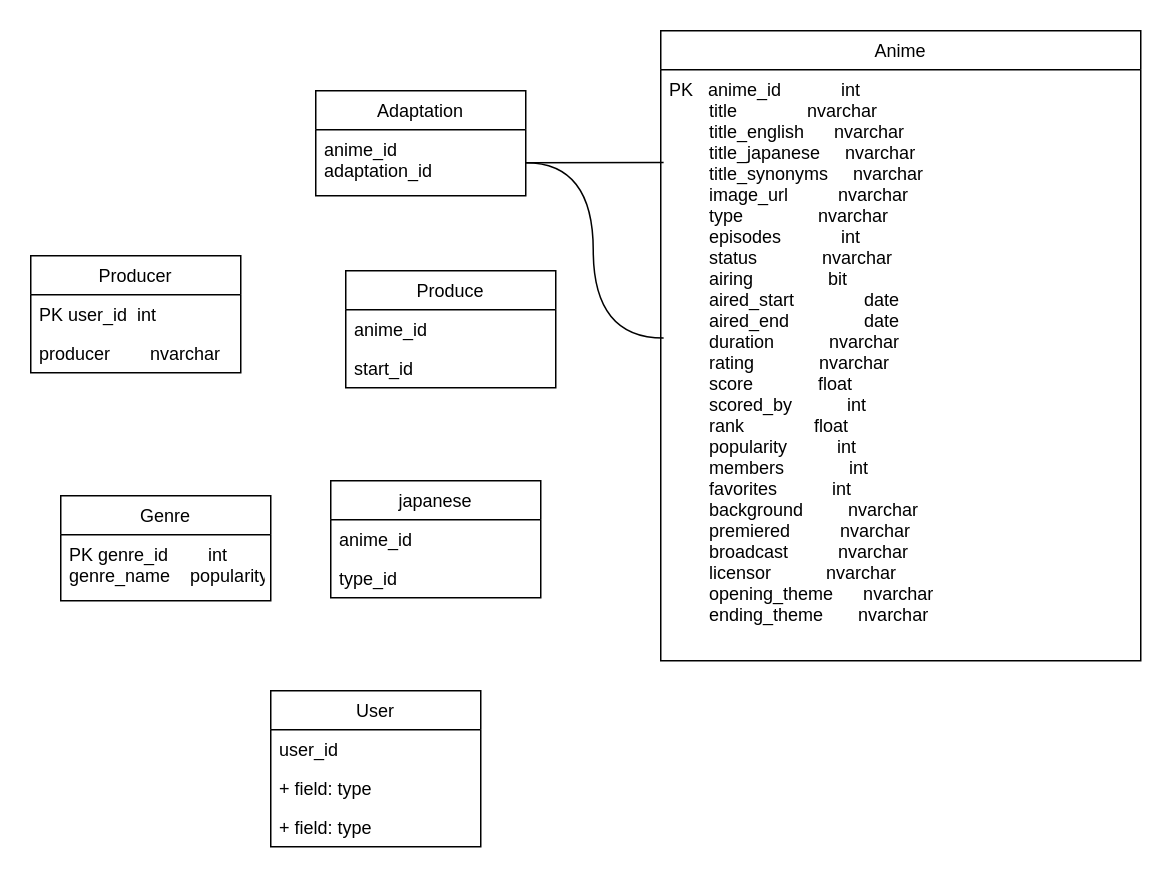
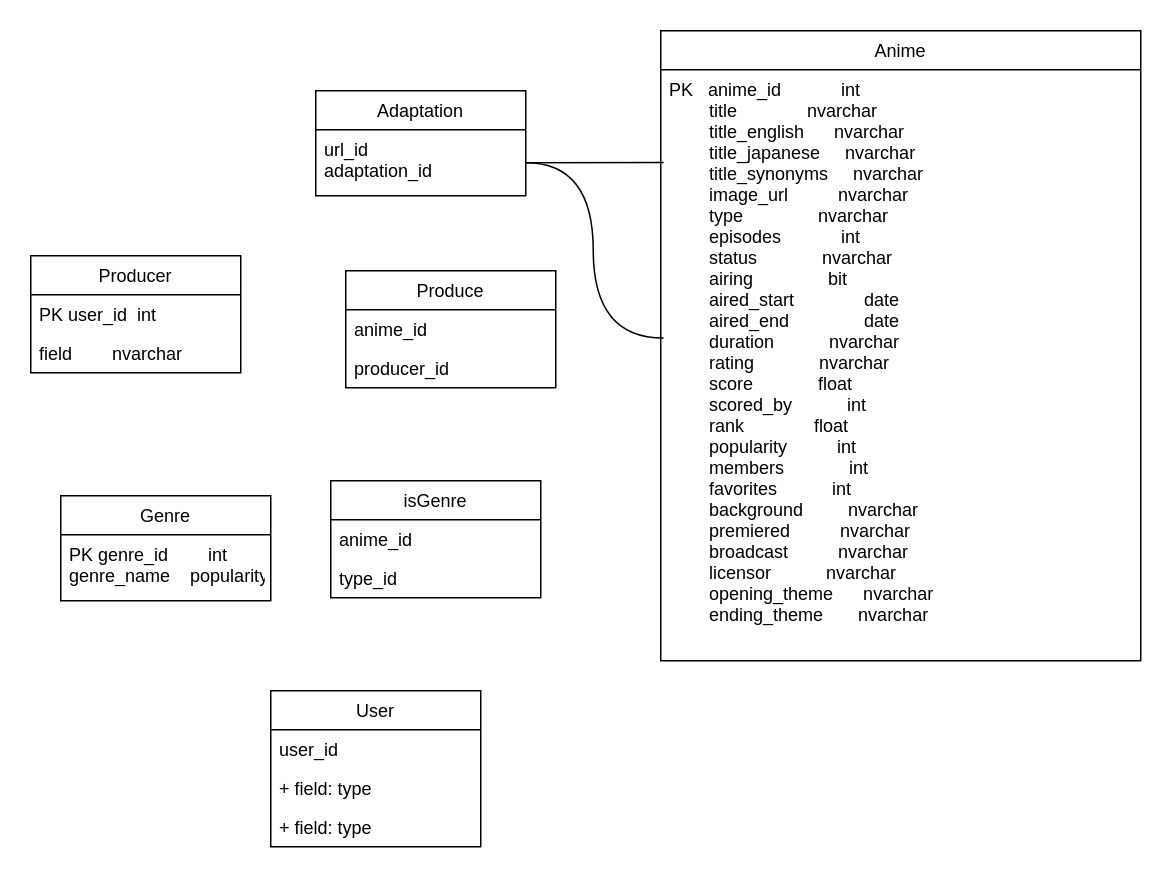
(360, 150) -> (350, 150)
(160, 354) -> (140, 354)
(392, 369) -> (407, 369)
(435, 501) -> (435, 501)
